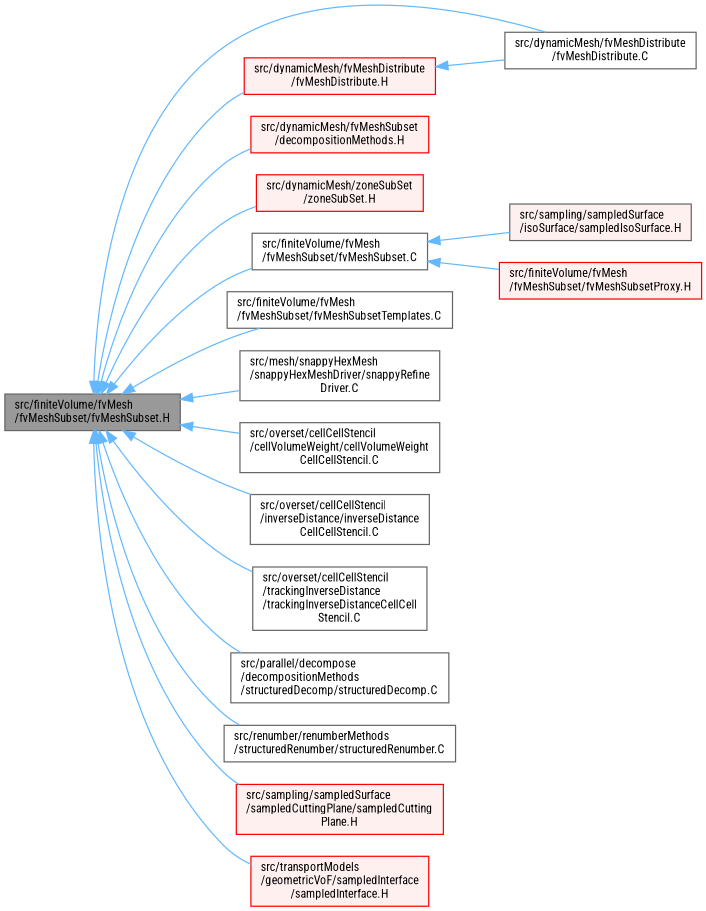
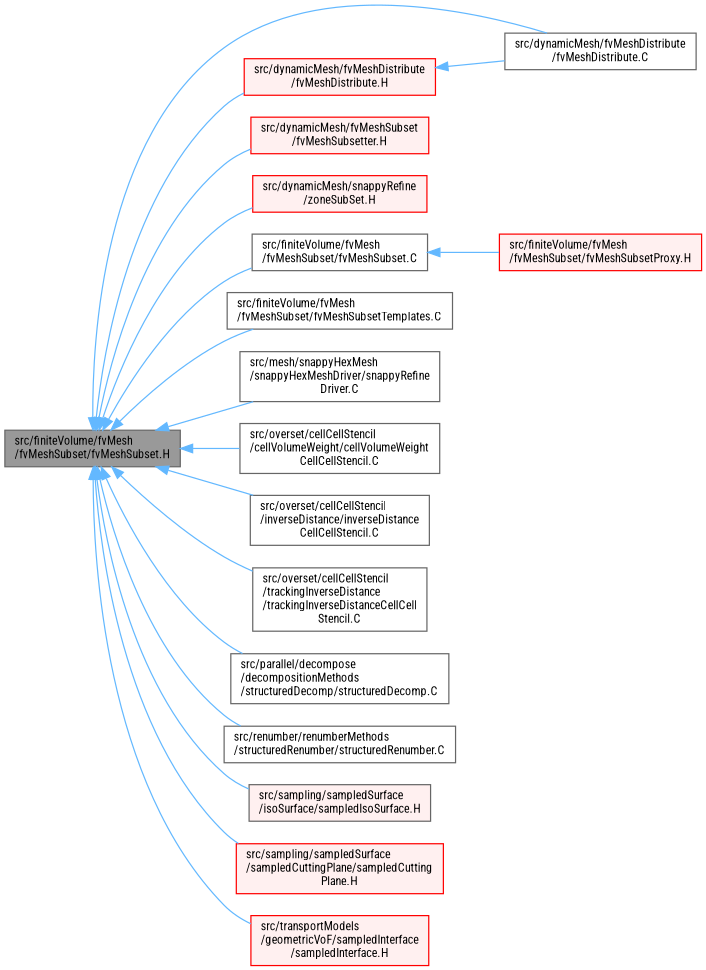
(340, 135) -> (340, 135)
(340, 193) -> (340, 194)
(475, 236) -> (142, 651)
